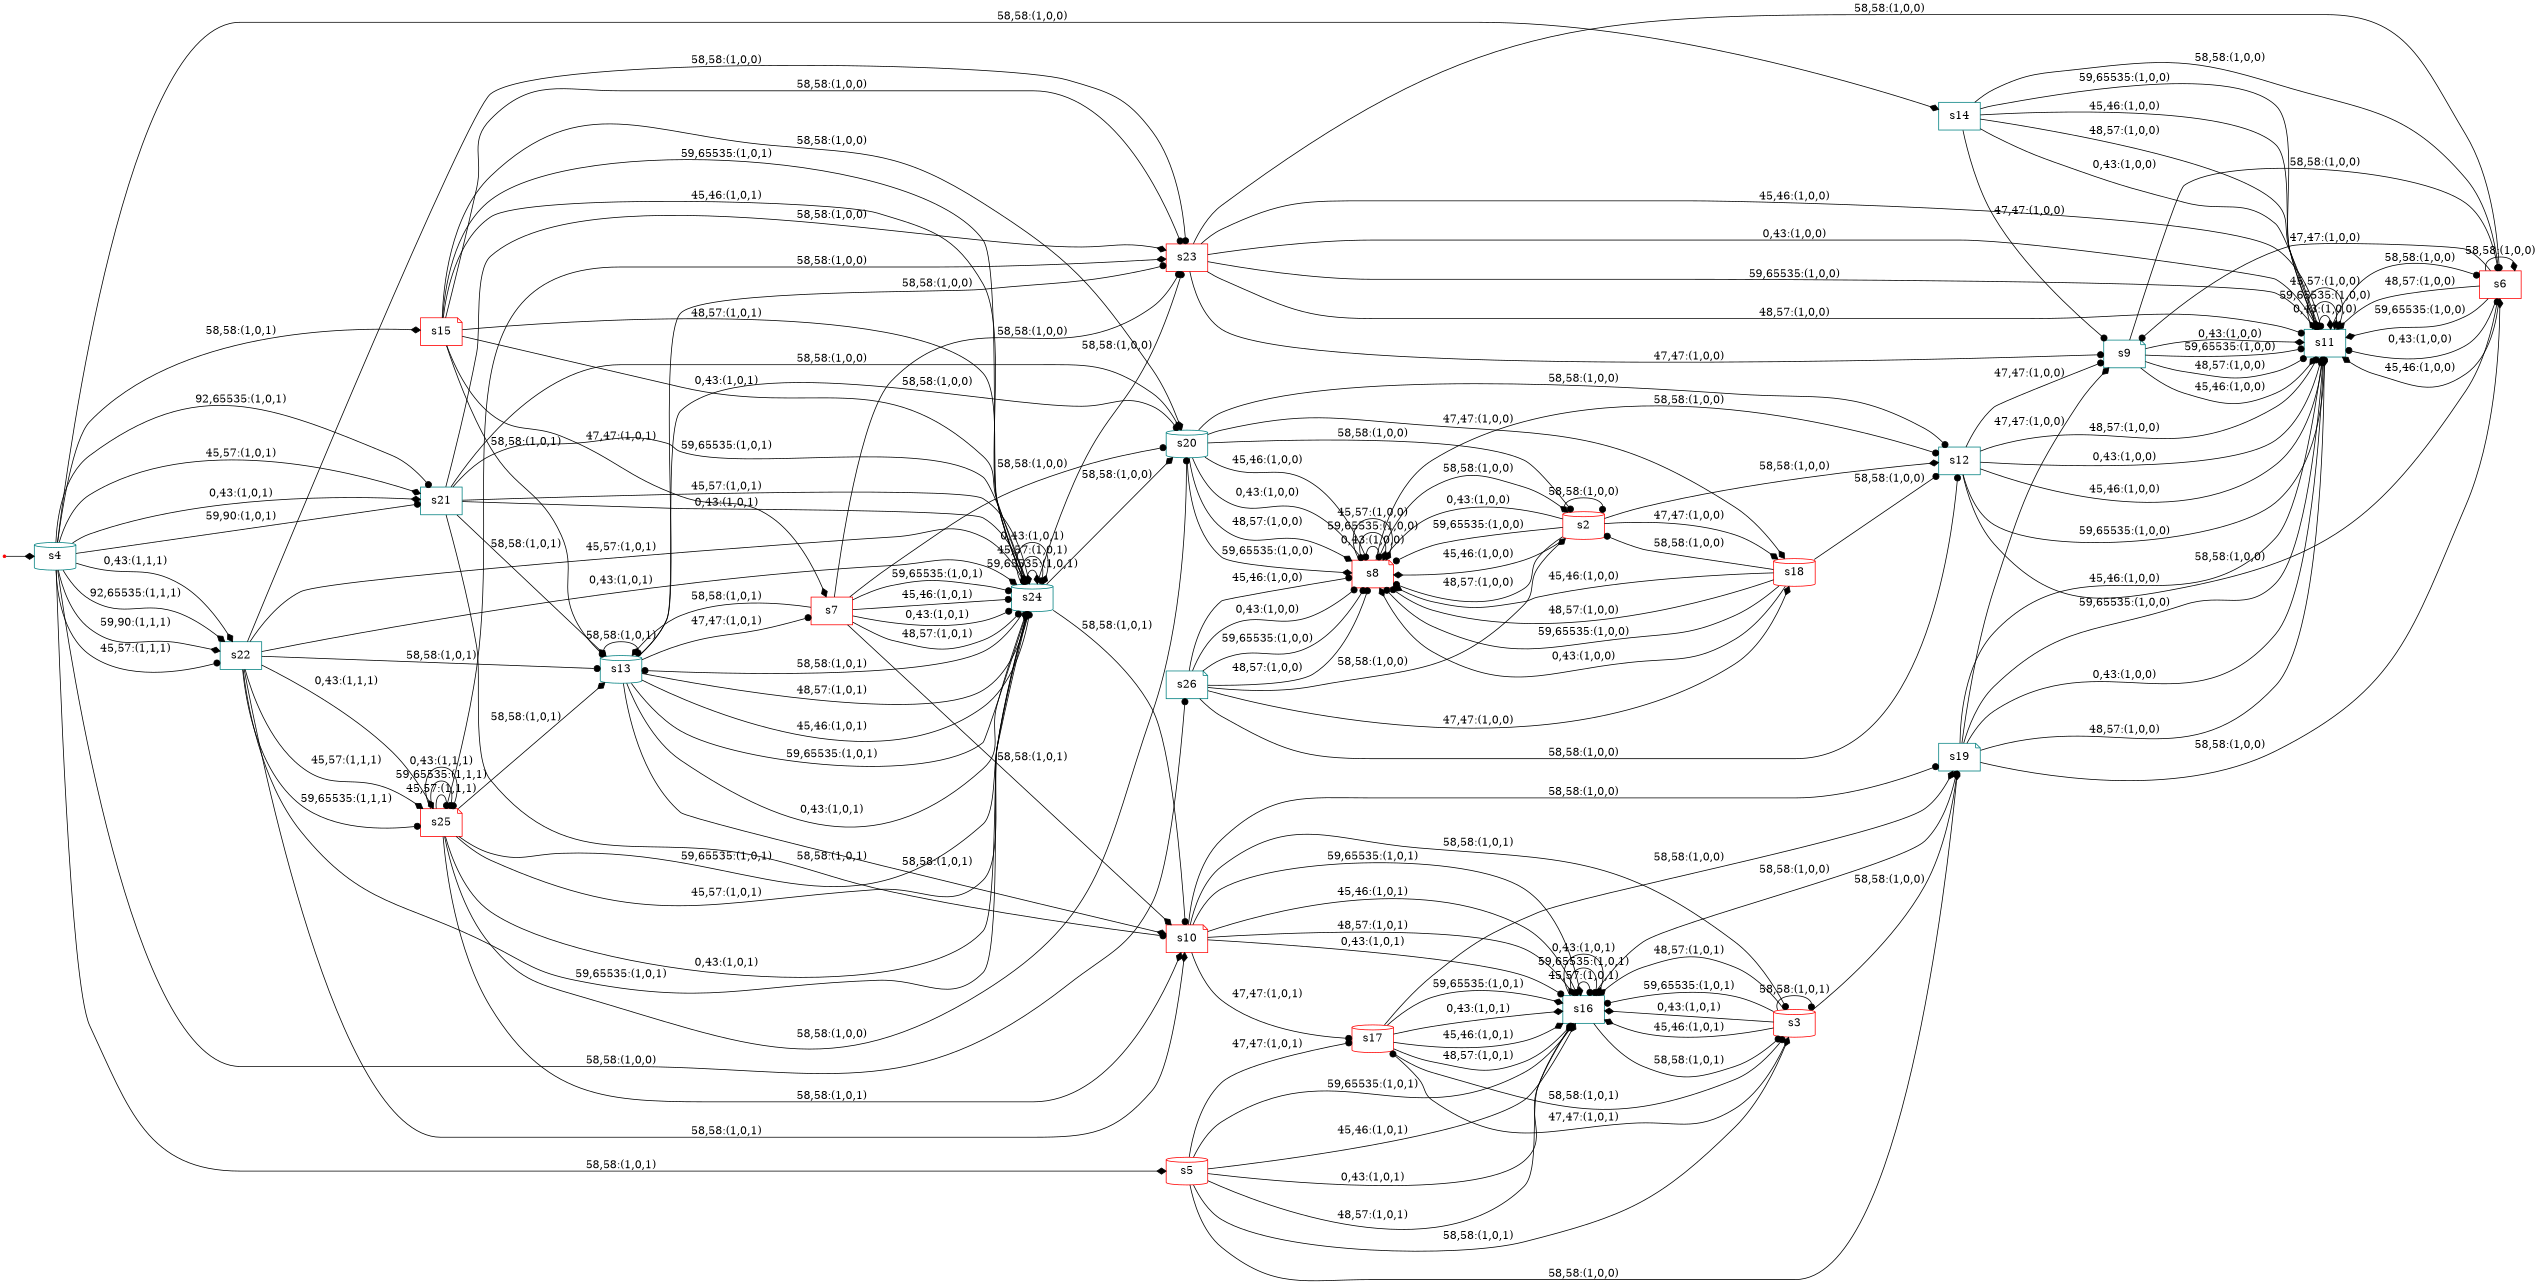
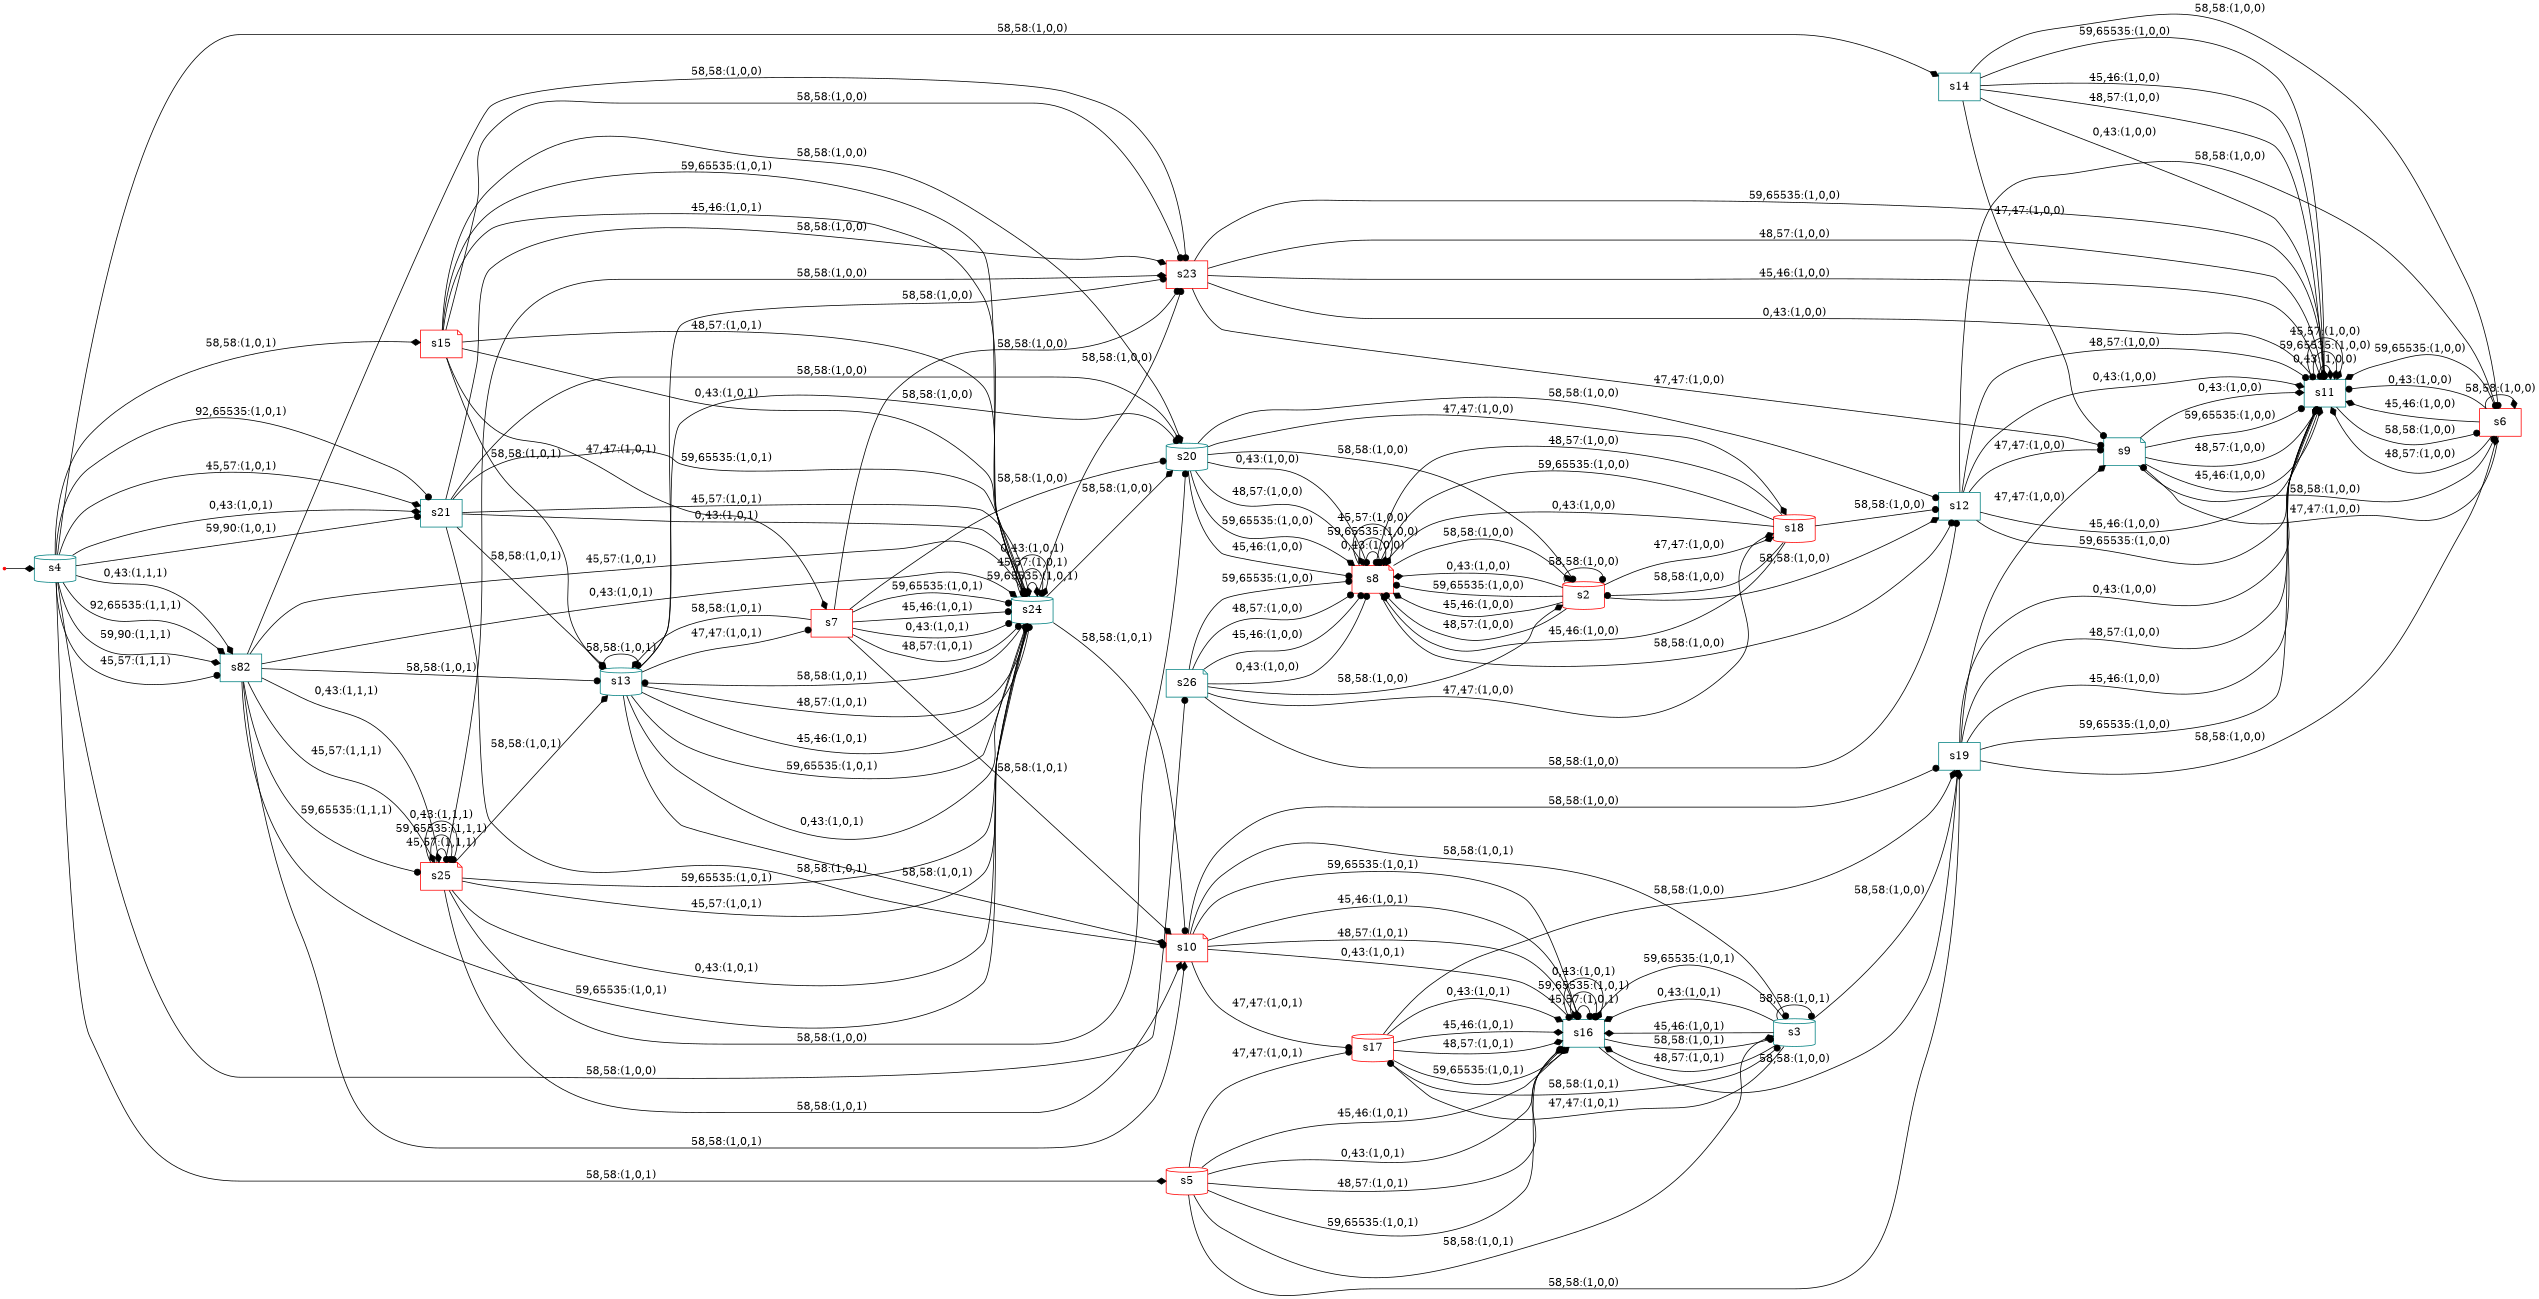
(1893, 15) -> none
(241, 656) -> (241, 668)
(1959, 757) -> (1959, 756)
(1794, 1023) -> (1794, 1033)
